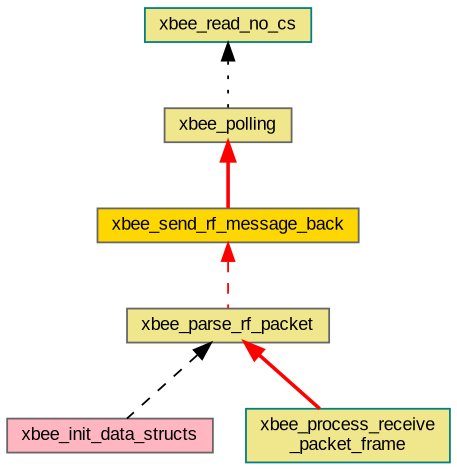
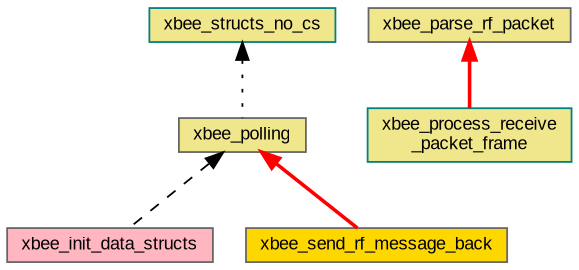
(228, 25) -> (242, 25)
(228, 285) -> none
(162, 387) -> (169, 196)
